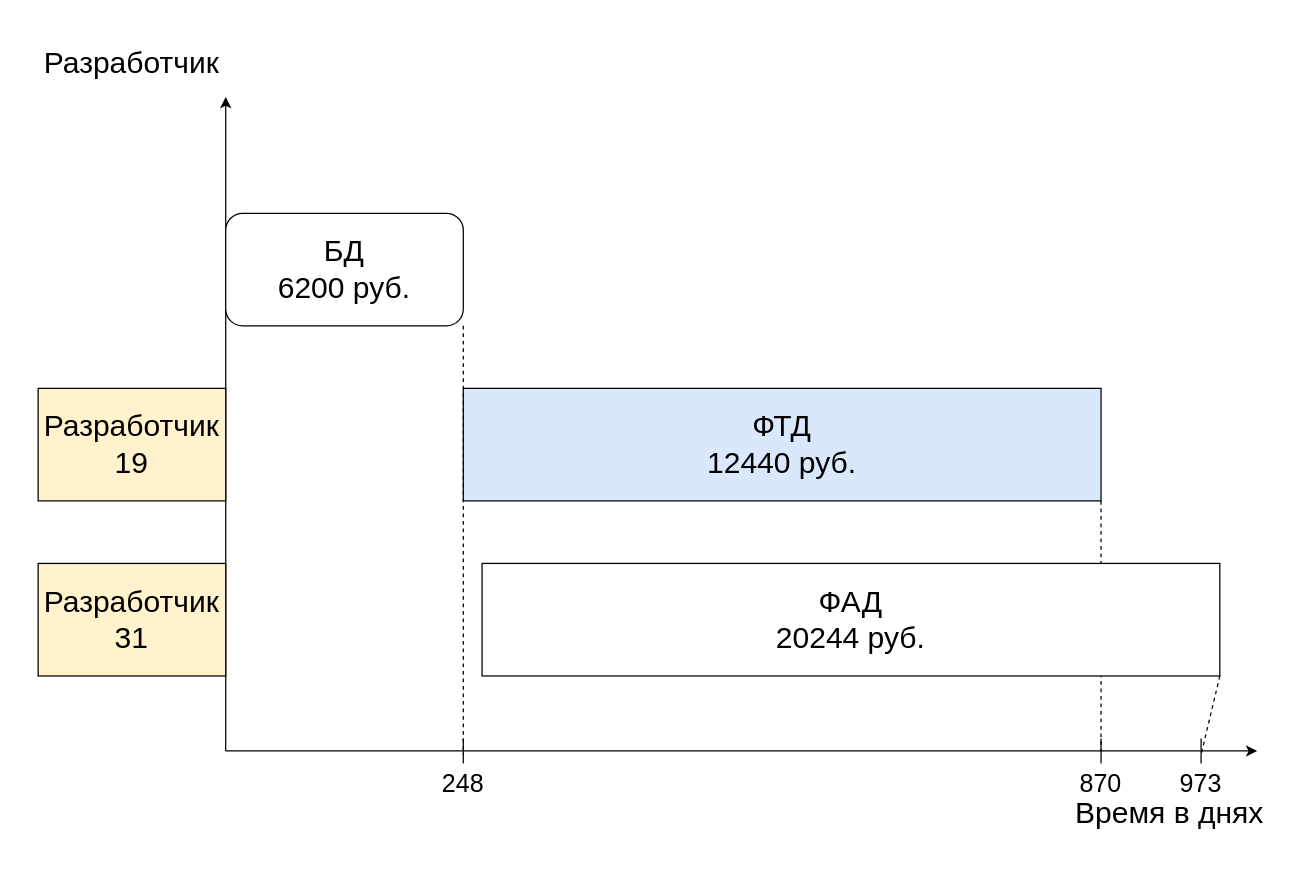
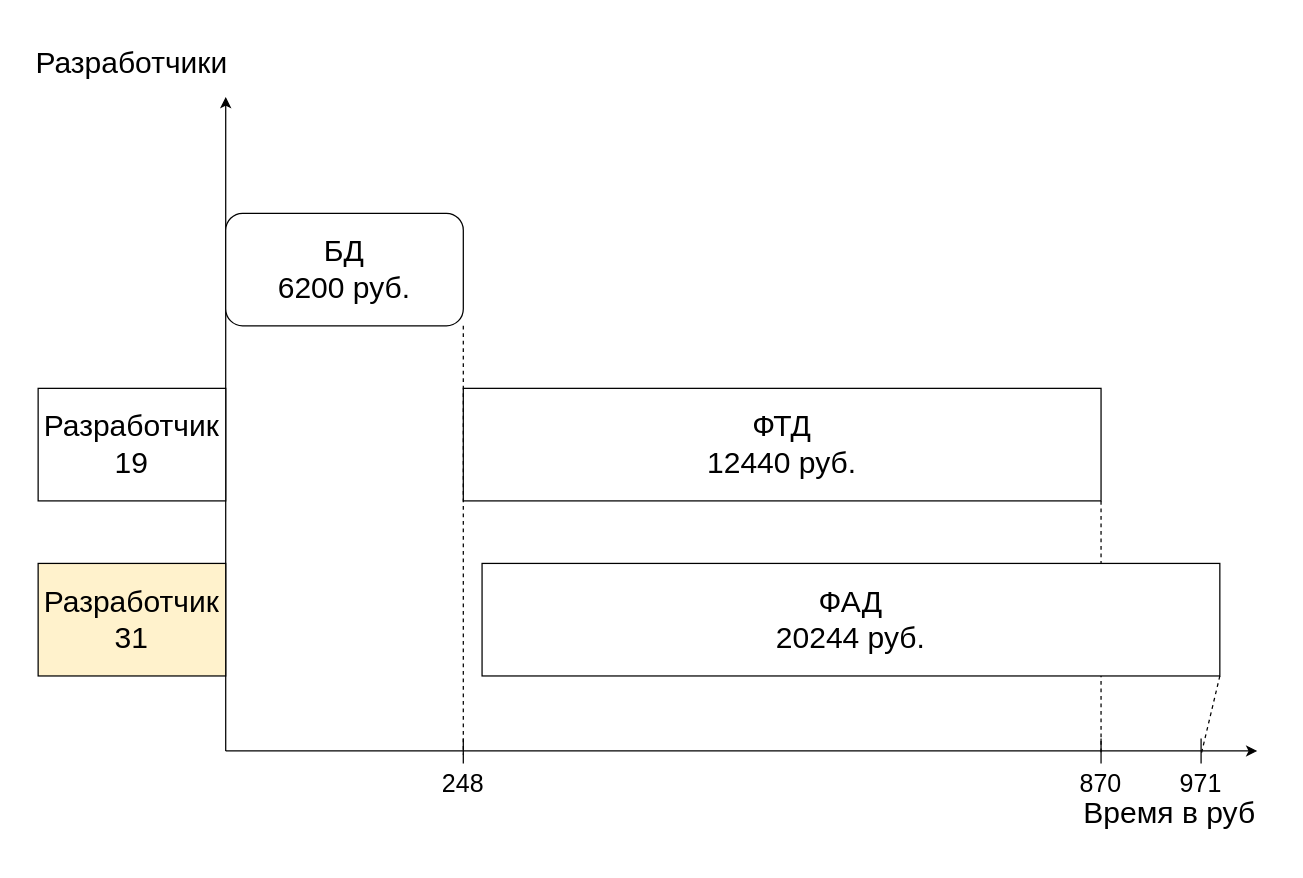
(132, 63) -> (132, 63)
(132, 444) -> (132, 444)
(782, 444) -> (782, 444)
(1201, 782) -> (1201, 782)
(1169, 813) -> (1169, 813)
